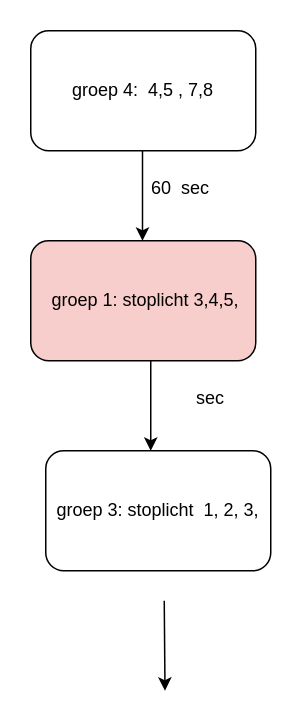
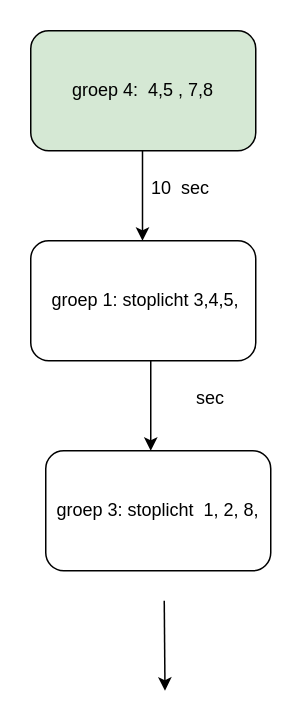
(143, 91) -> (143, 91)
(181, 188) -> (181, 188)
(143, 301) -> (143, 301)
(158, 511) -> (158, 511)
